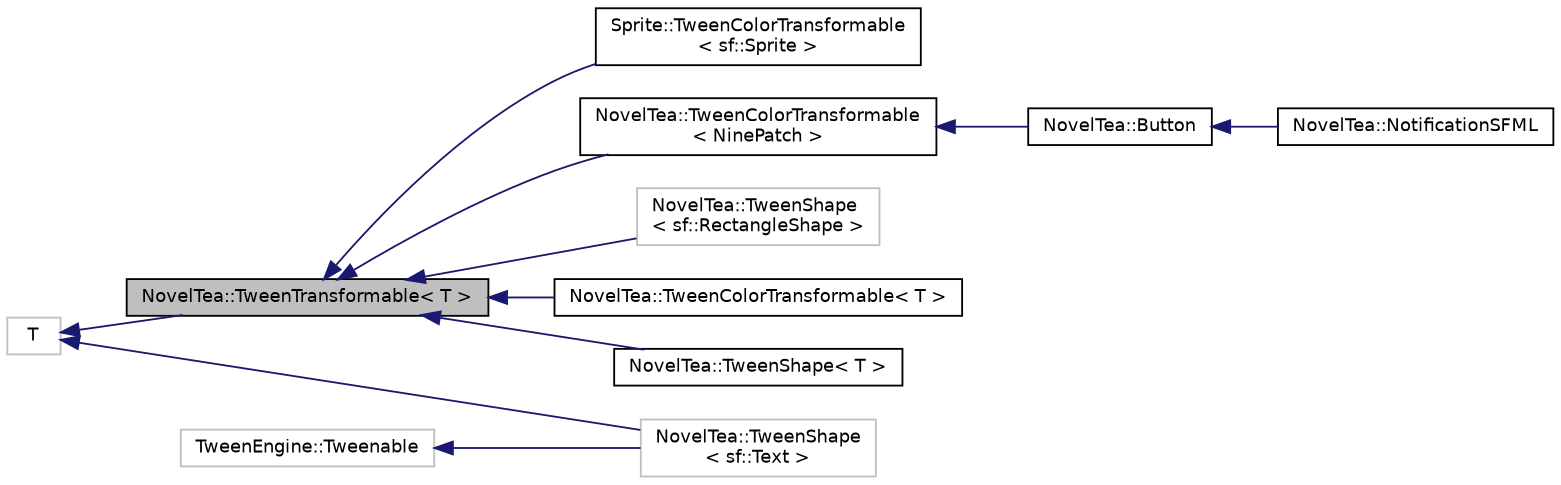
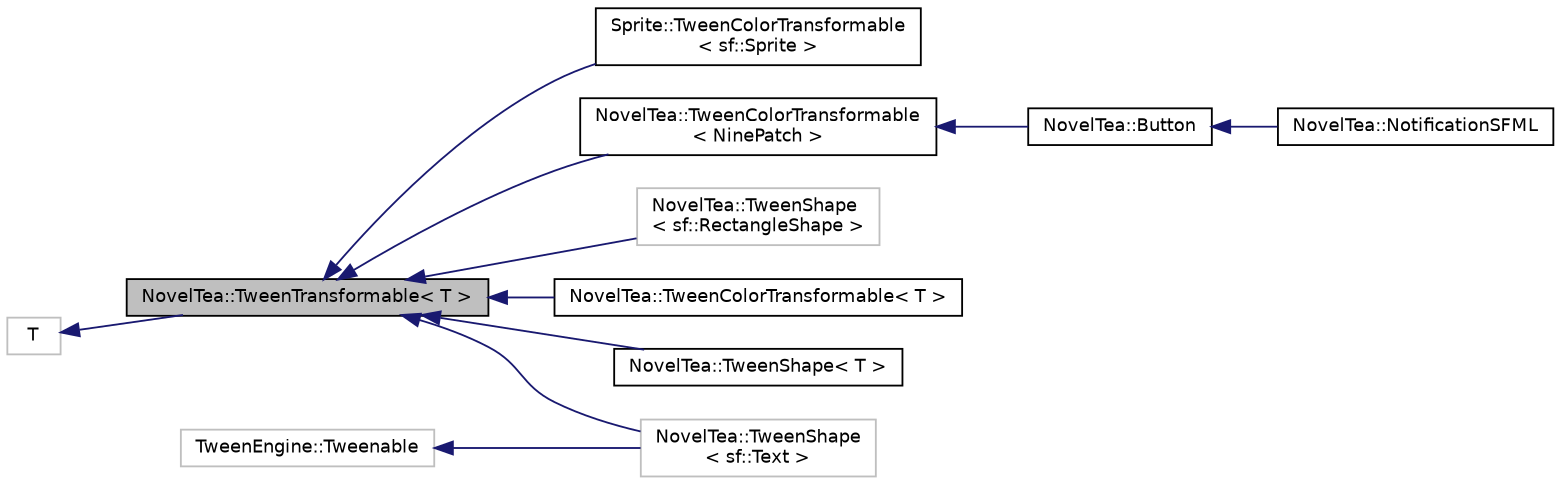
(360, 386) -> (527, 381)
